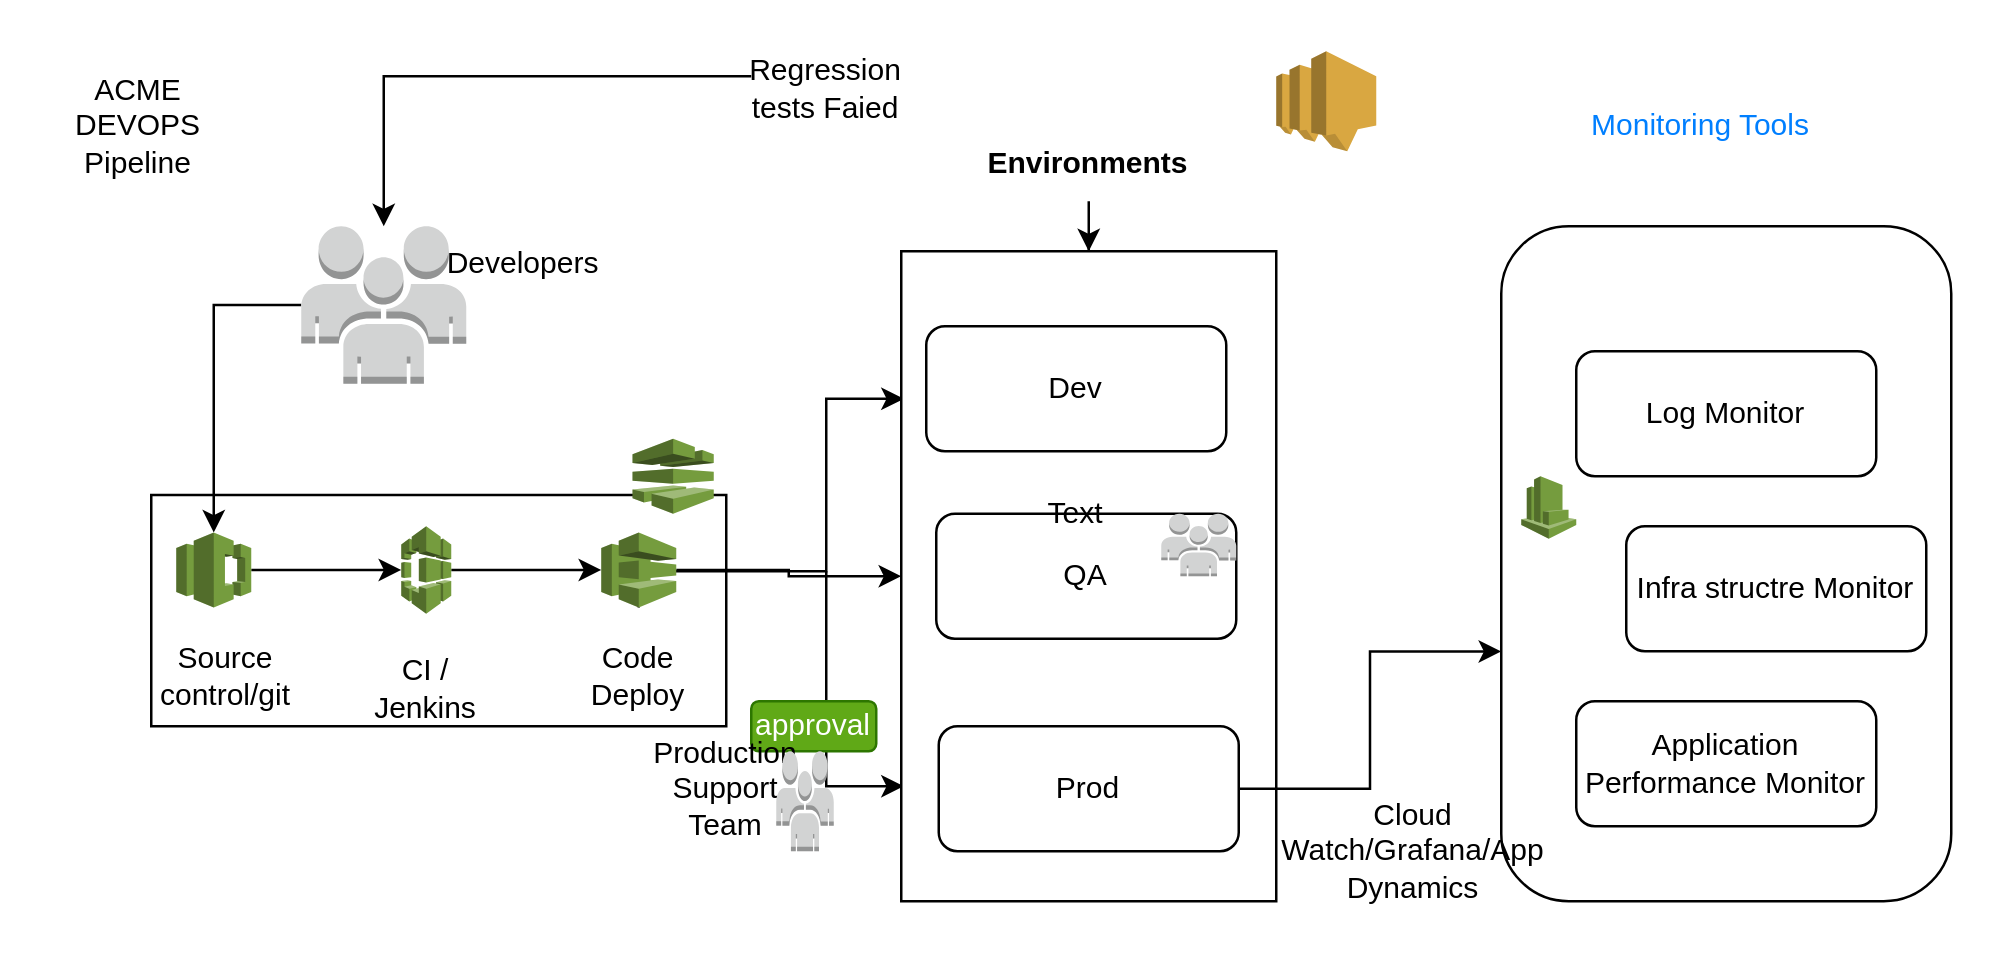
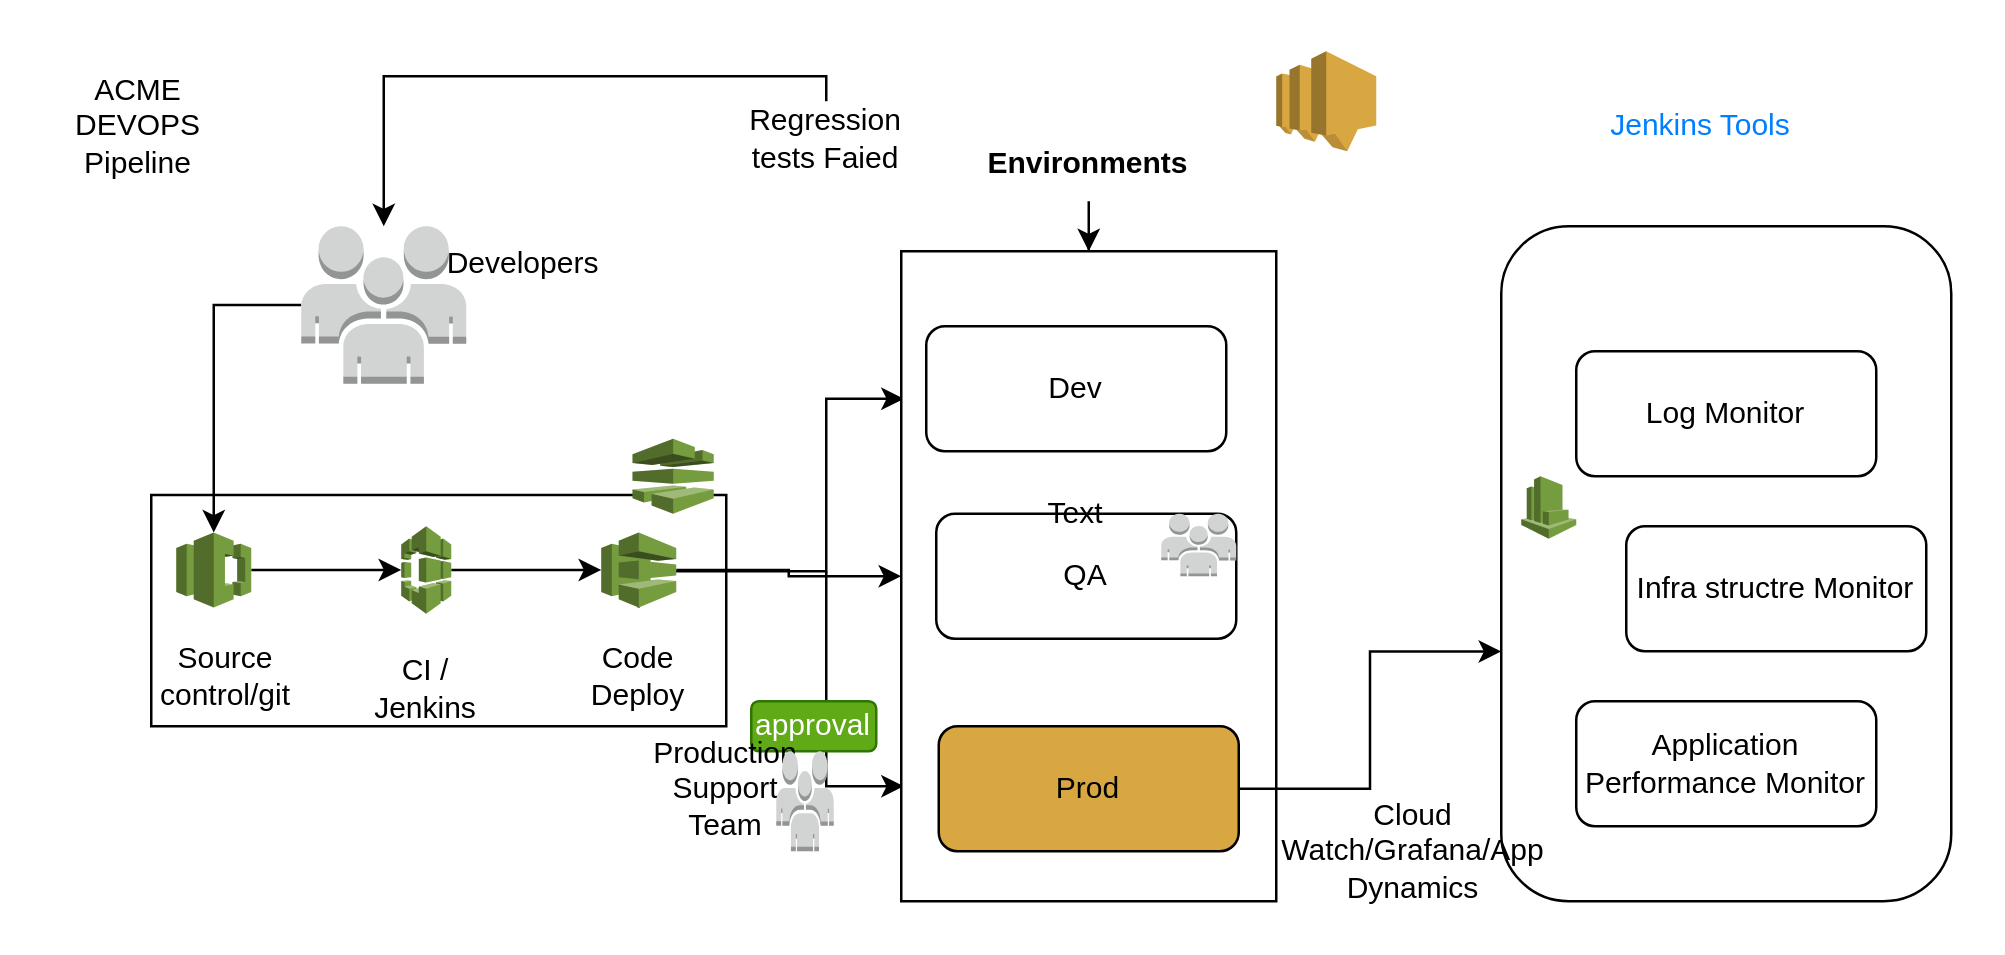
(826, 89) -> (826, 139)
(1701, 126) -> (1701, 126)
(1089, 789) -> (1089, 789)
